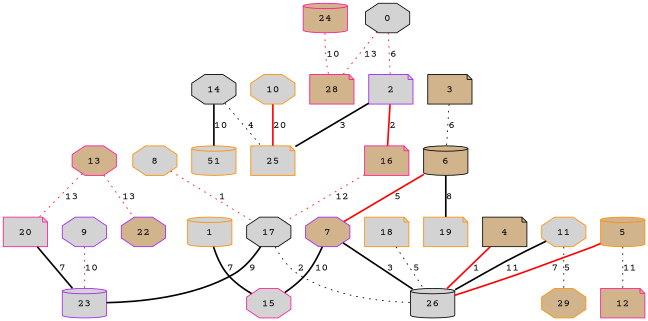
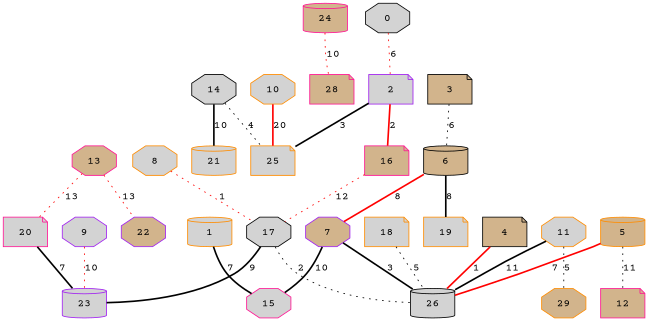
(360, 53) -> none
(214, 161) -> (214, 161)
(398, 196) -> (398, 196)
